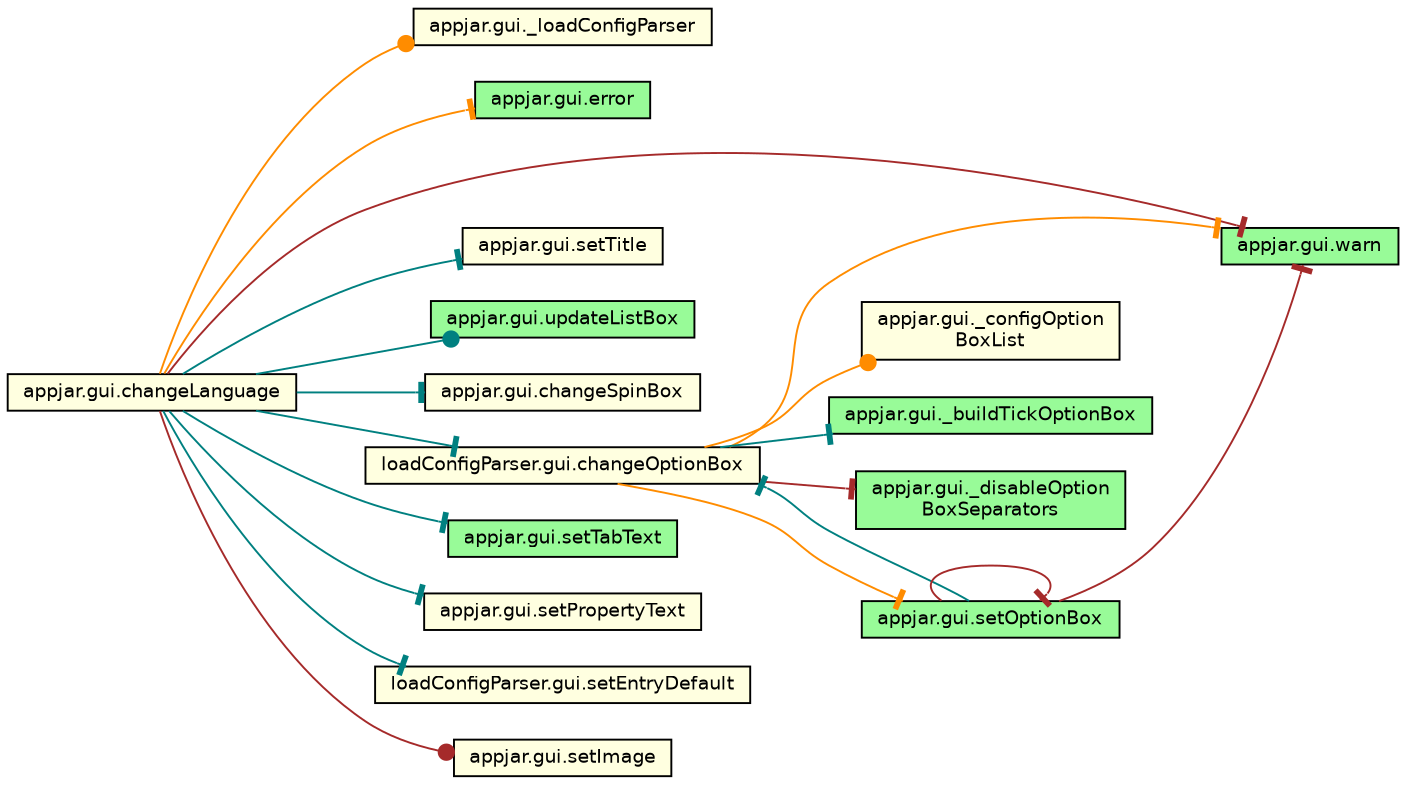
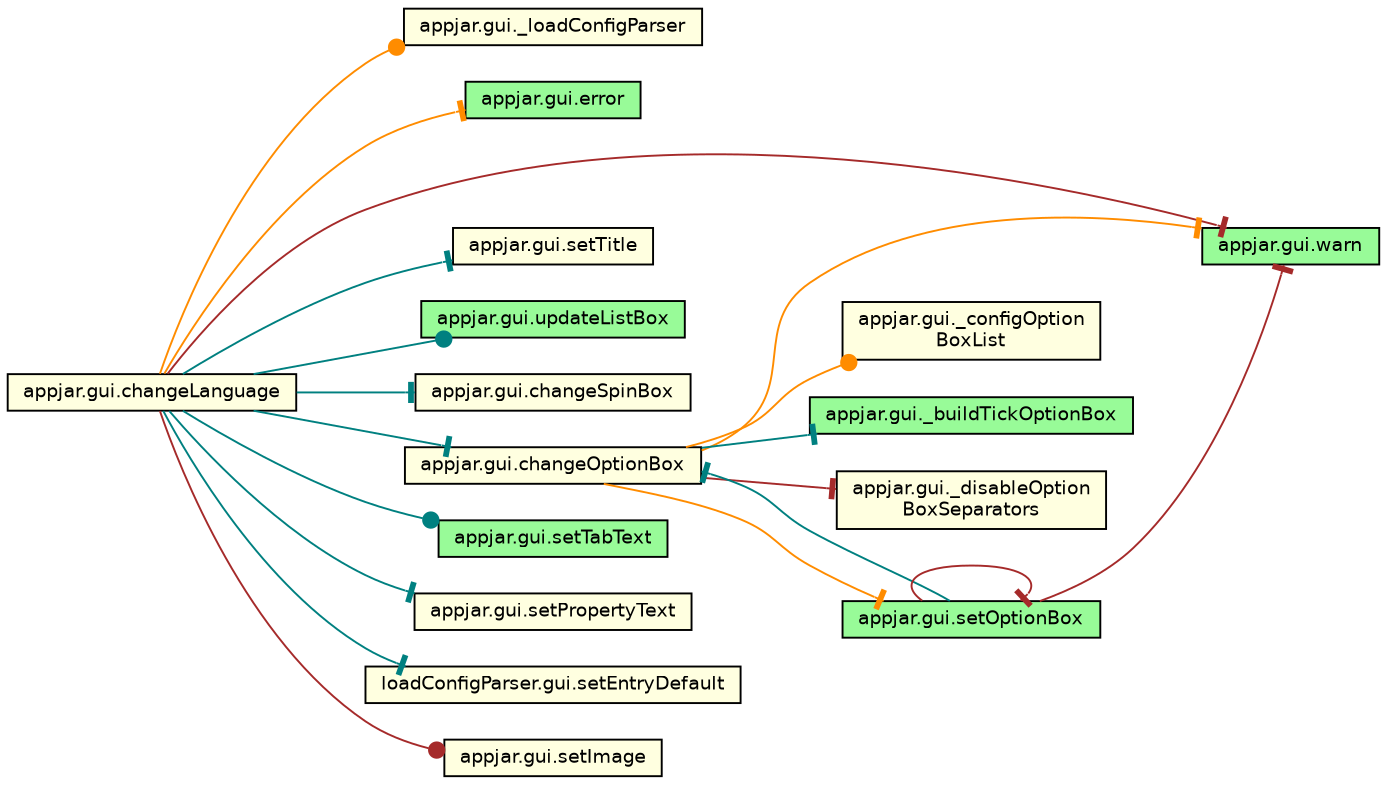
(563, 466) -> (553, 466)
(306, 478) -> (299, 474)
(991, 500) -> (971, 500)
